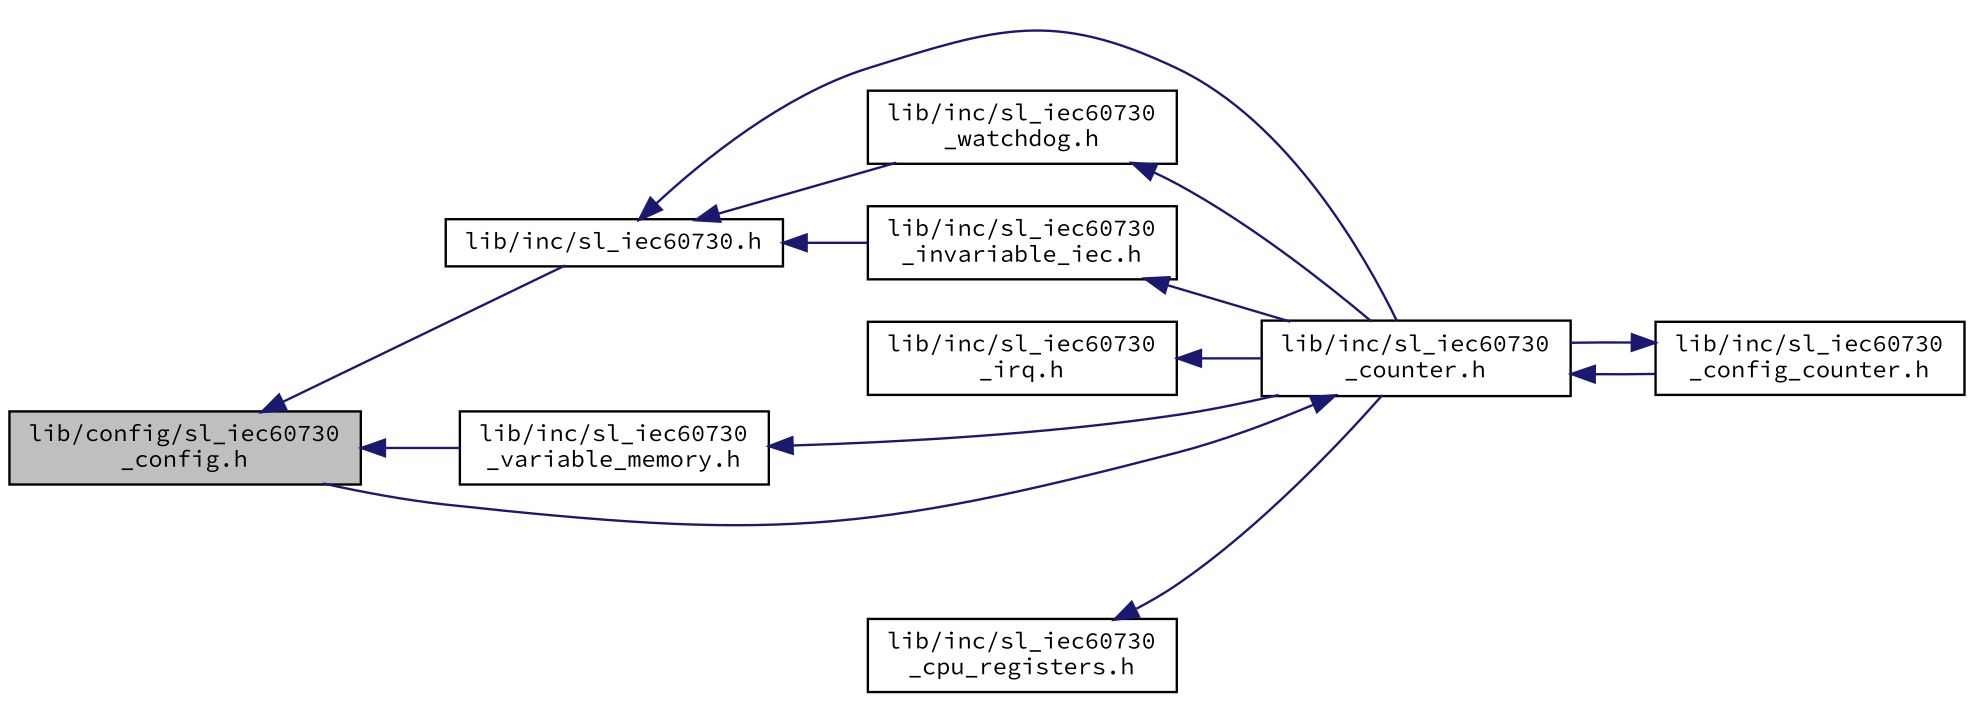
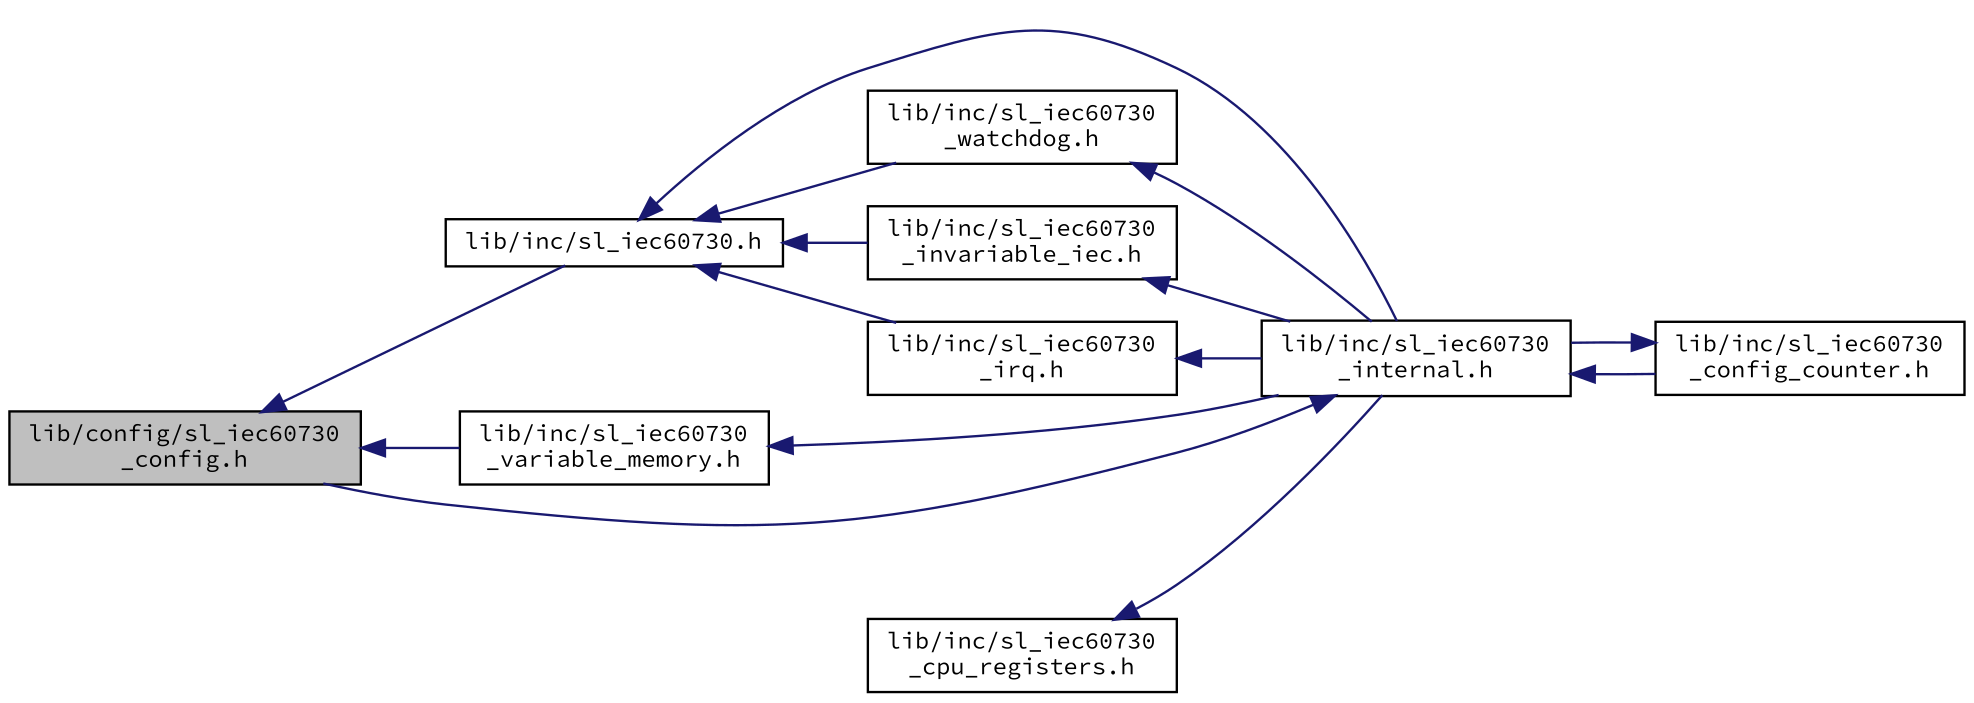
none -> (807, 297)
(1416, 358) -> (1416, 358)
